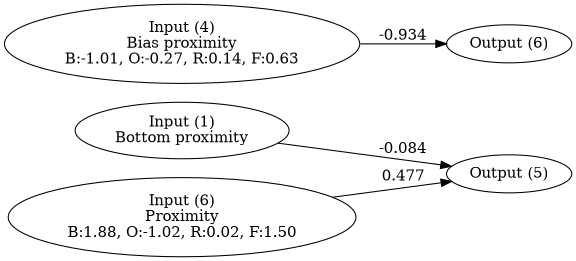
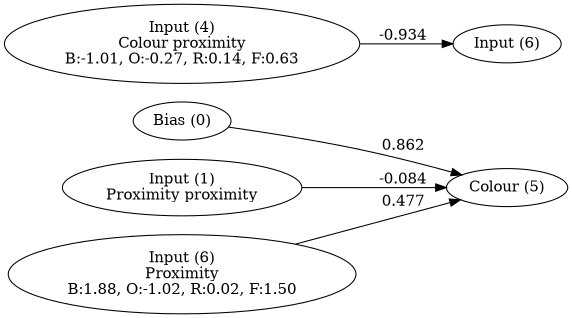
(182, 44) -> (182, 44)
(509, 44) -> (507, 44)
none -> (182, 121)
(182, 131) -> (182, 188)
(509, 174) -> (507, 188)
